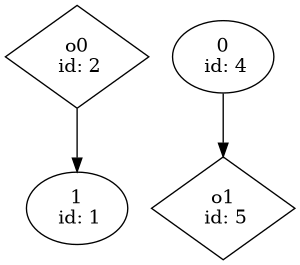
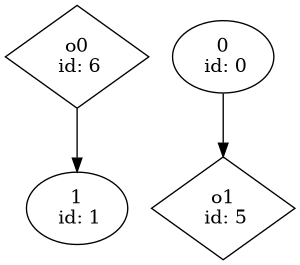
(77, 57) -> (77, 57)
(223, 57) -> (223, 57)
